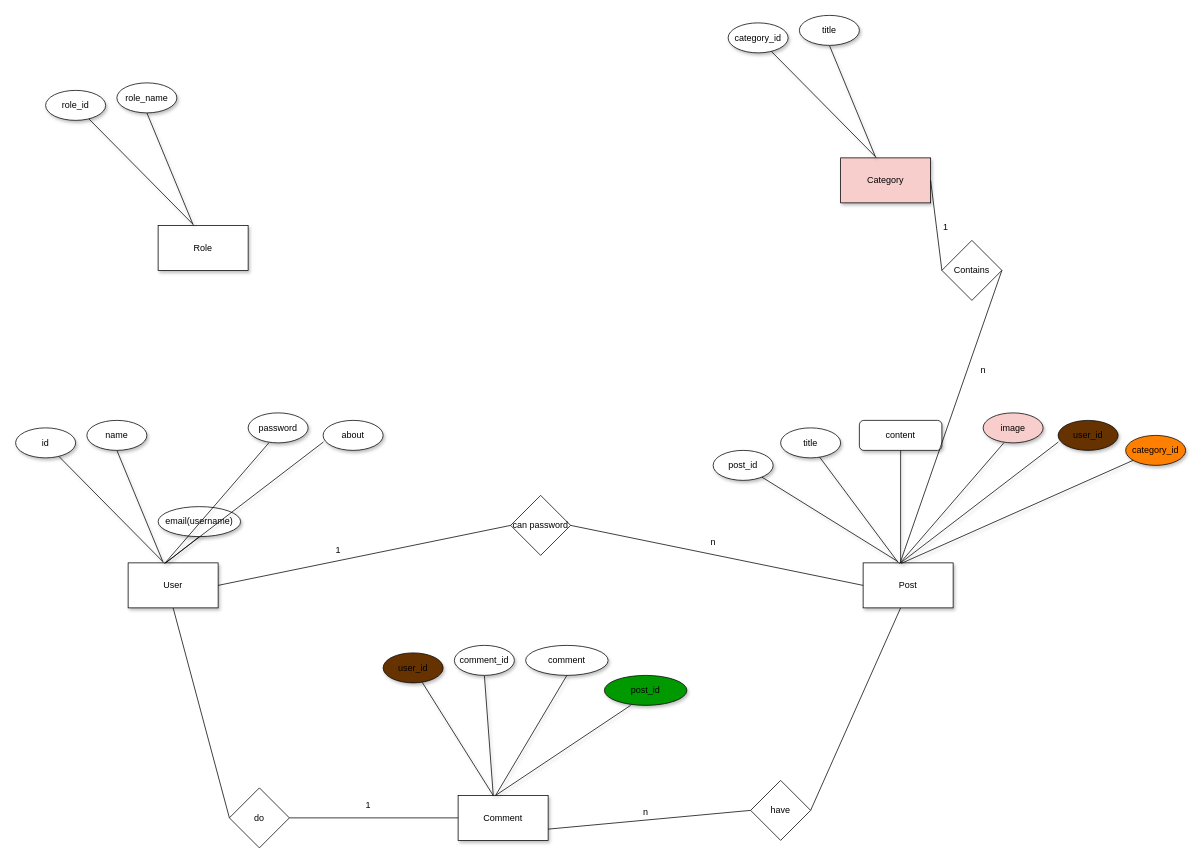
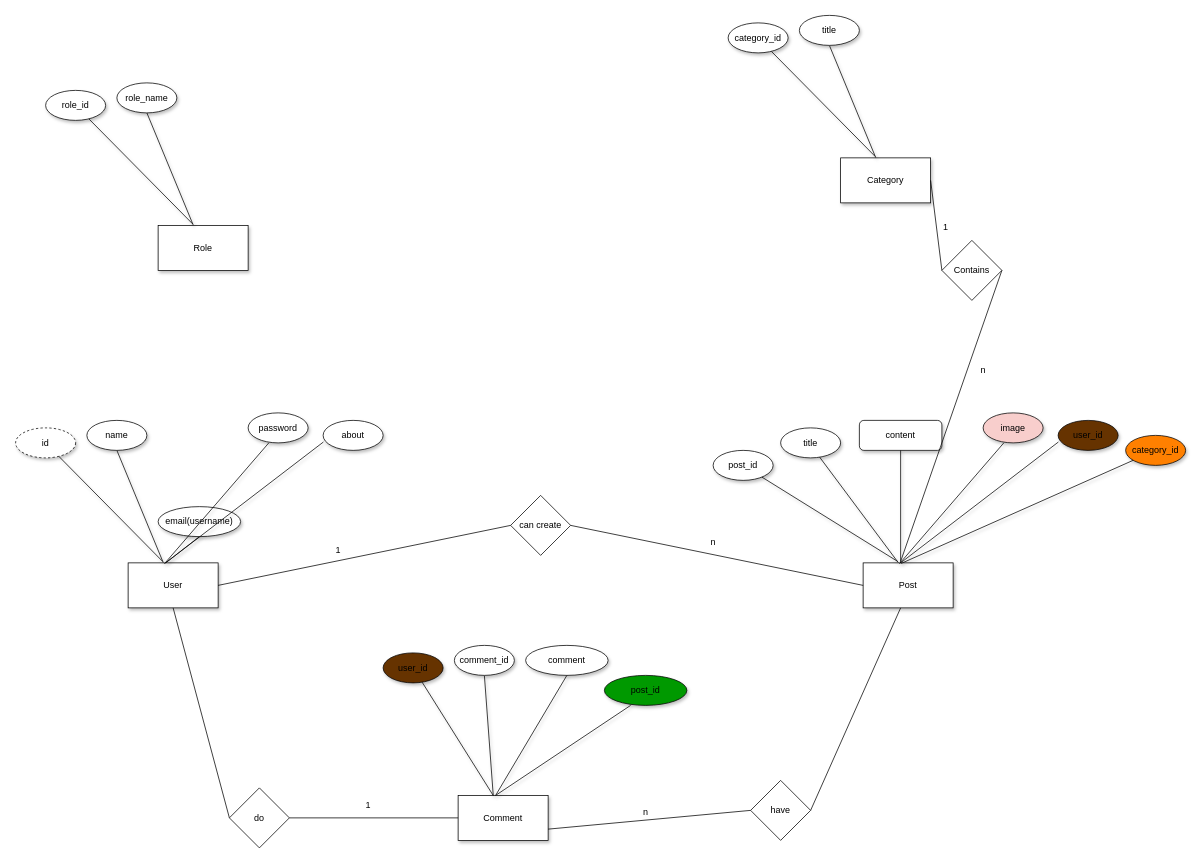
(885, 180) -> (885, 180)
(45, 443) -> (45, 443)
(540, 525) -> (540, 525)
